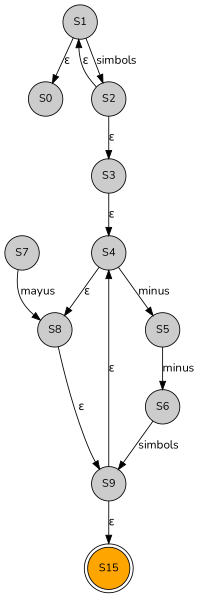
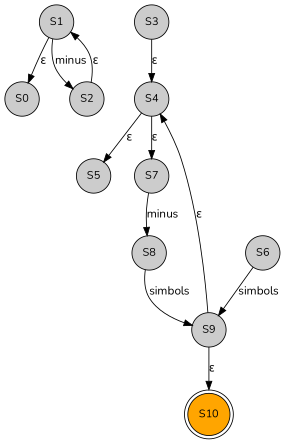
(117, 61) -> (71, 61)
(109, 133) -> none
(84, 288) -> (152, 133)
(38, 291) -> (163, 214)
(154, 291) -> (129, 137)
(163, 364) -> none
(81, 407) -> (170, 291)
(109, 568) -> (209, 414)
